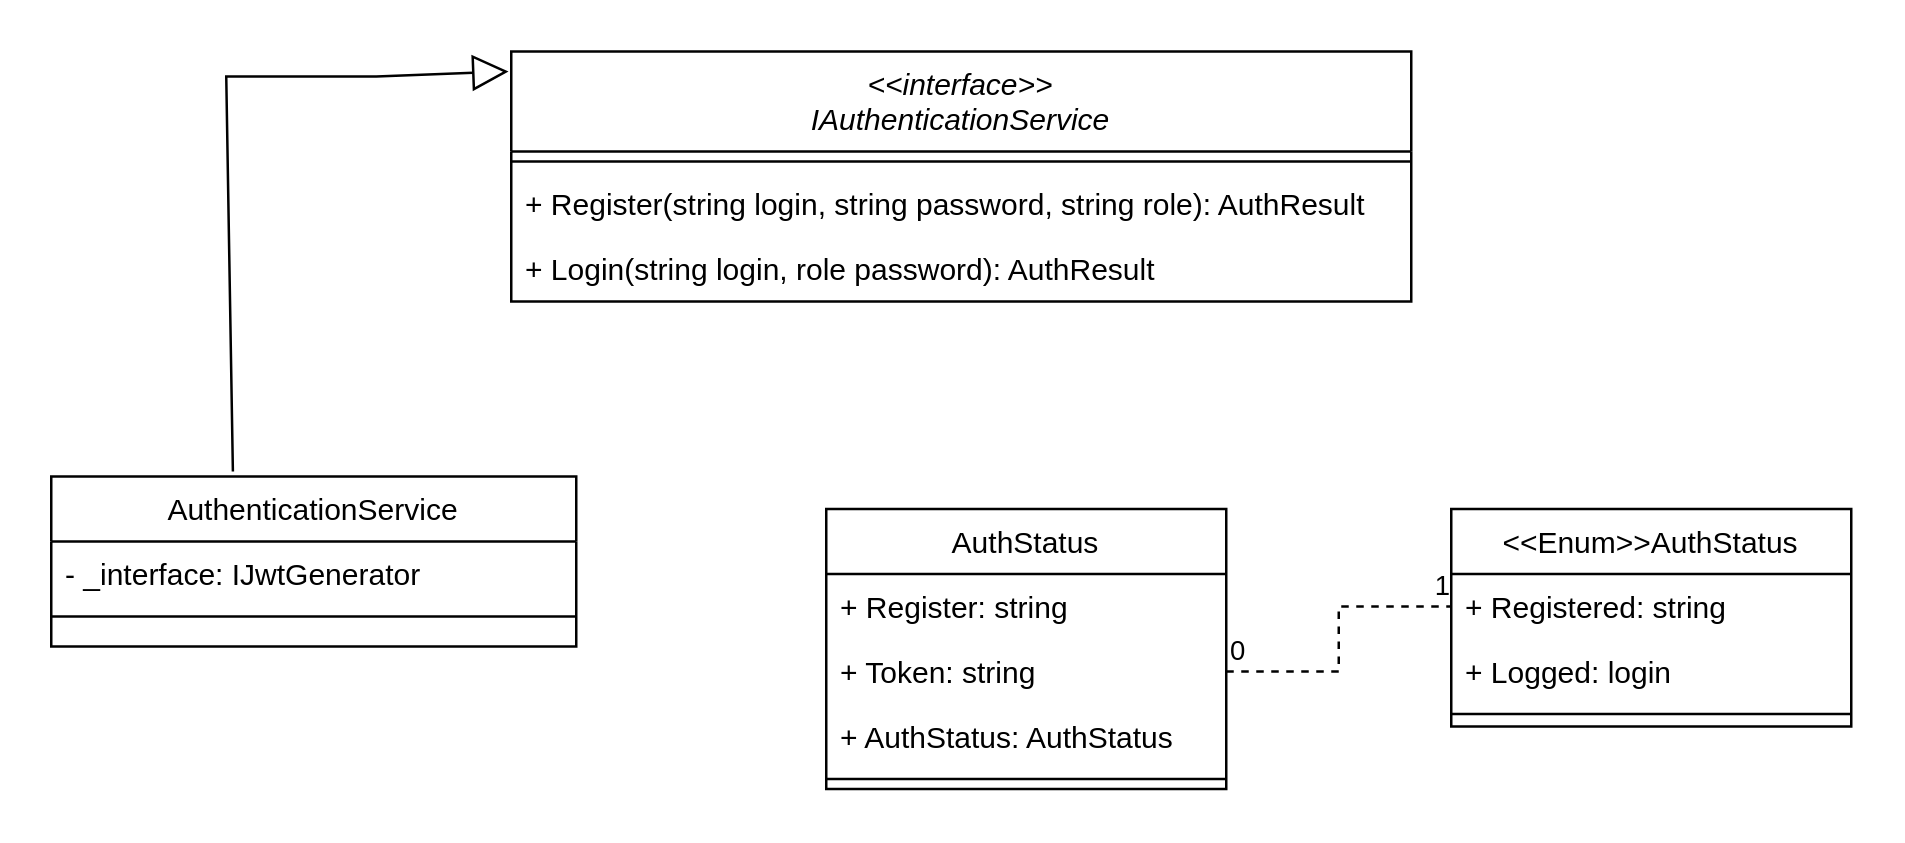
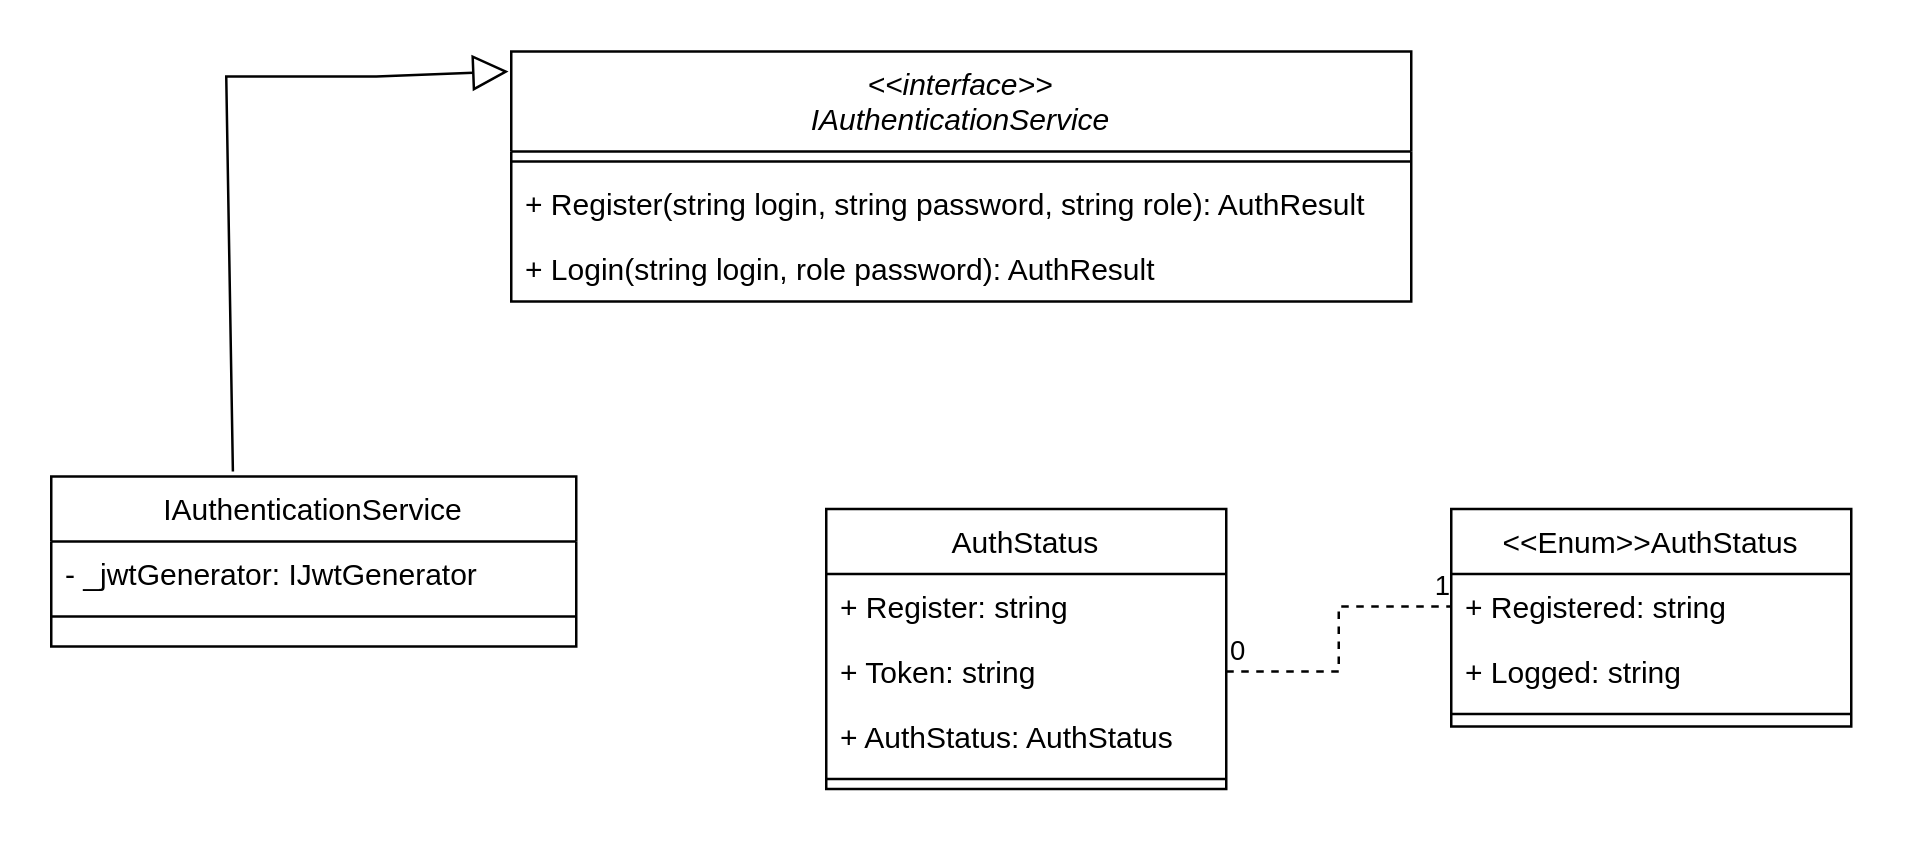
(313, 510) -> (313, 510)
(276, 575) -> (305, 575)
(1572, 673) -> (1584, 673)
